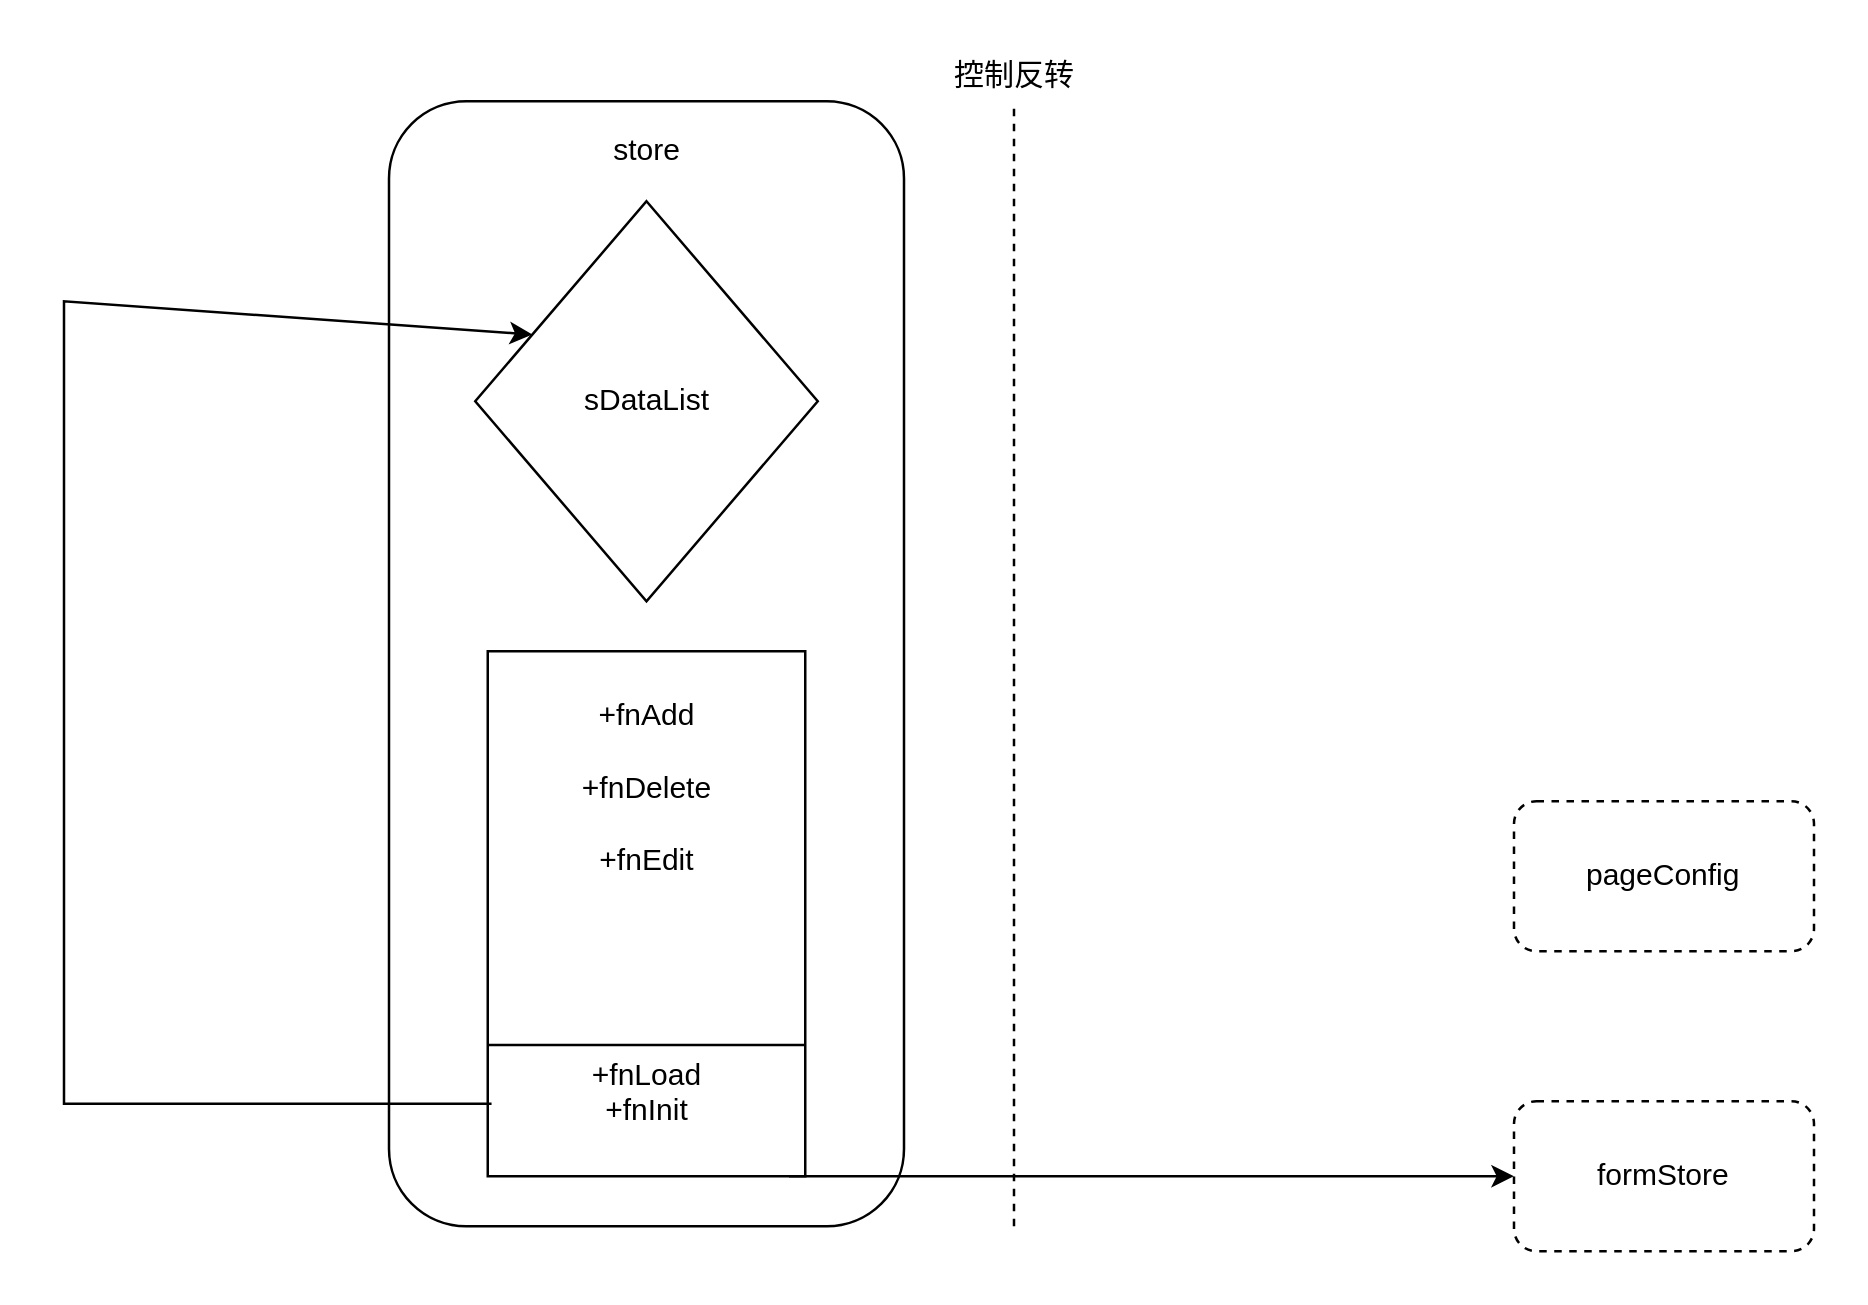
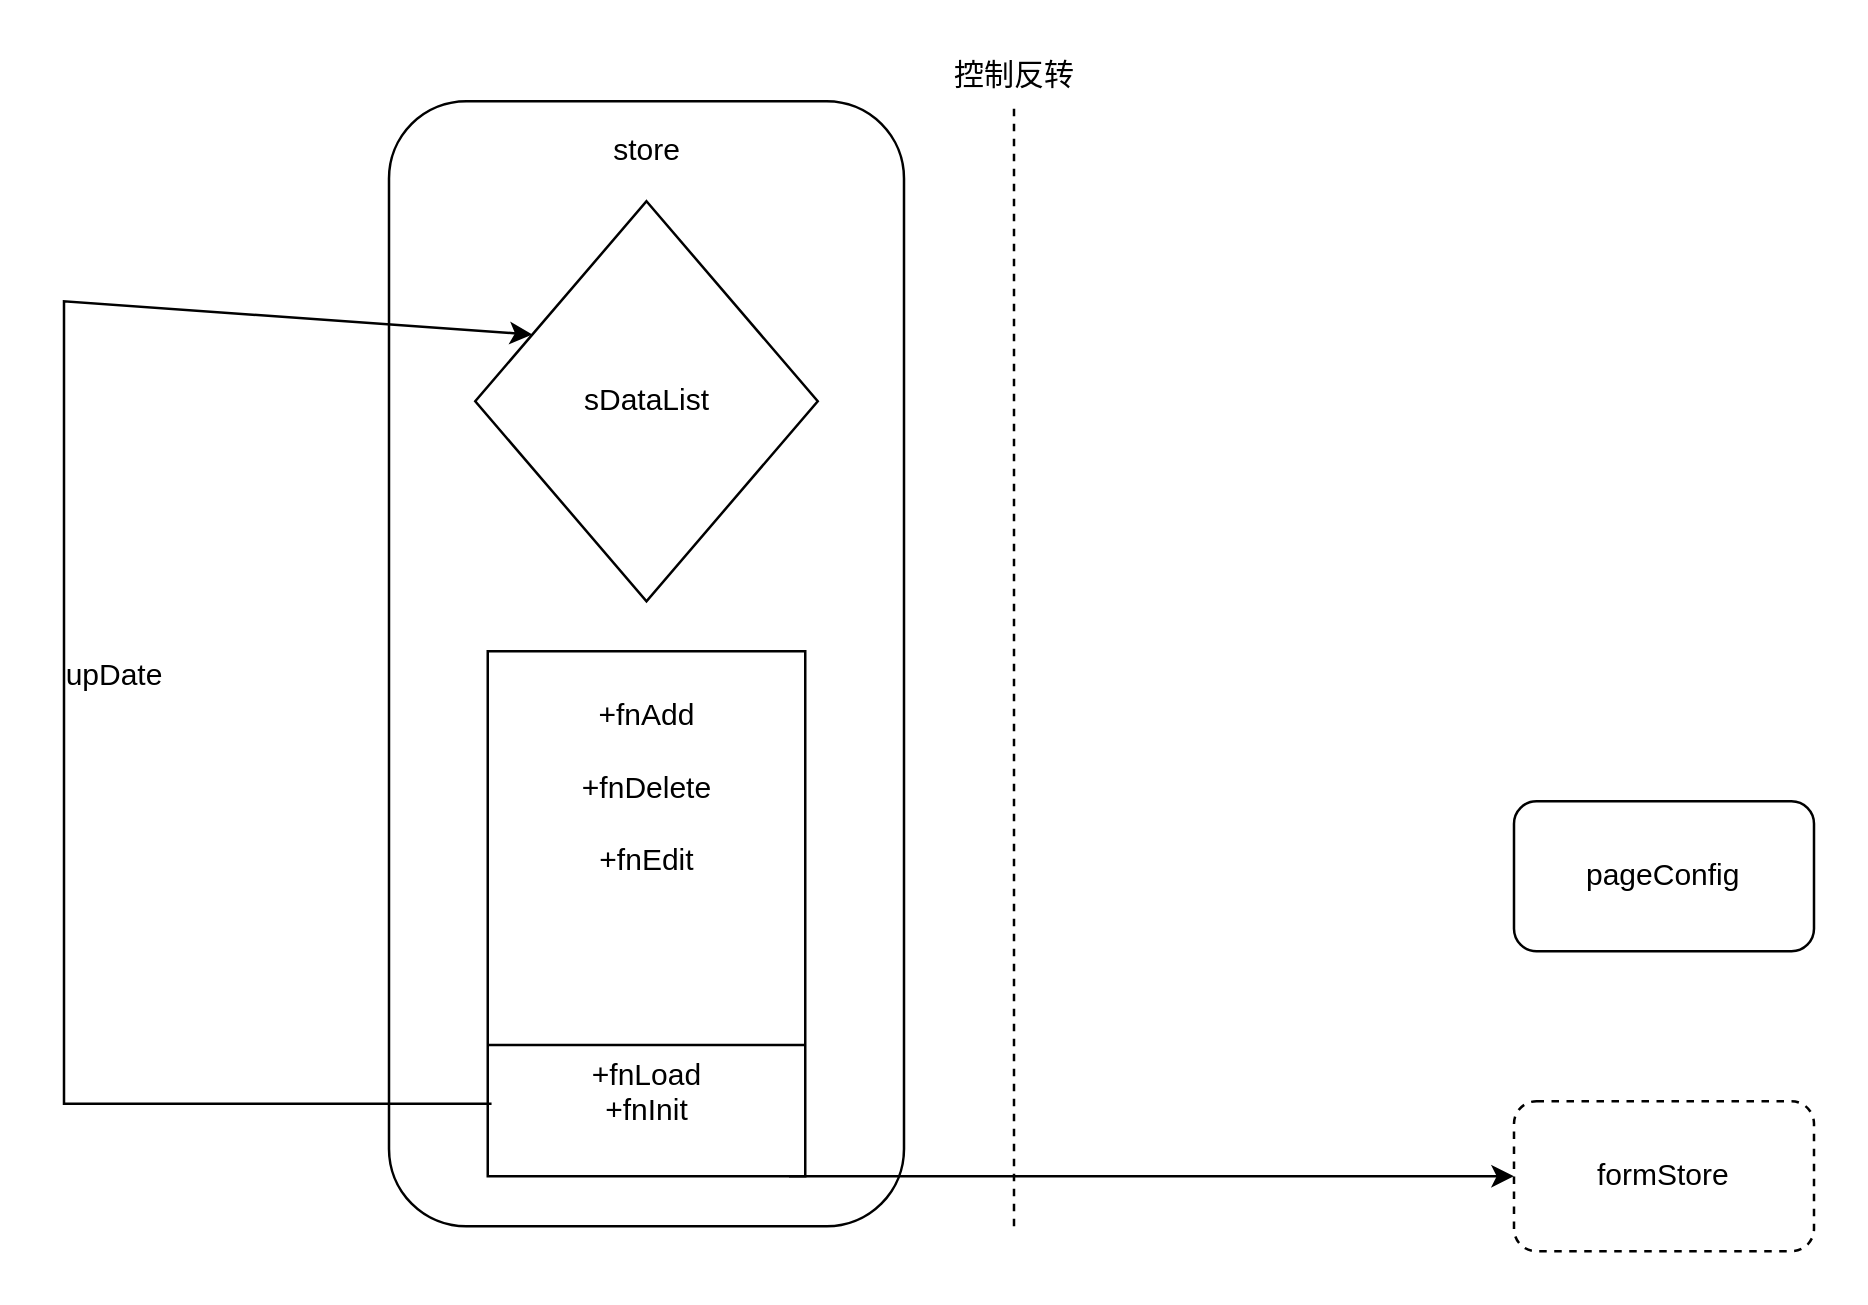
none -> (114, 676)
(1664, 876) -> (1664, 876)
